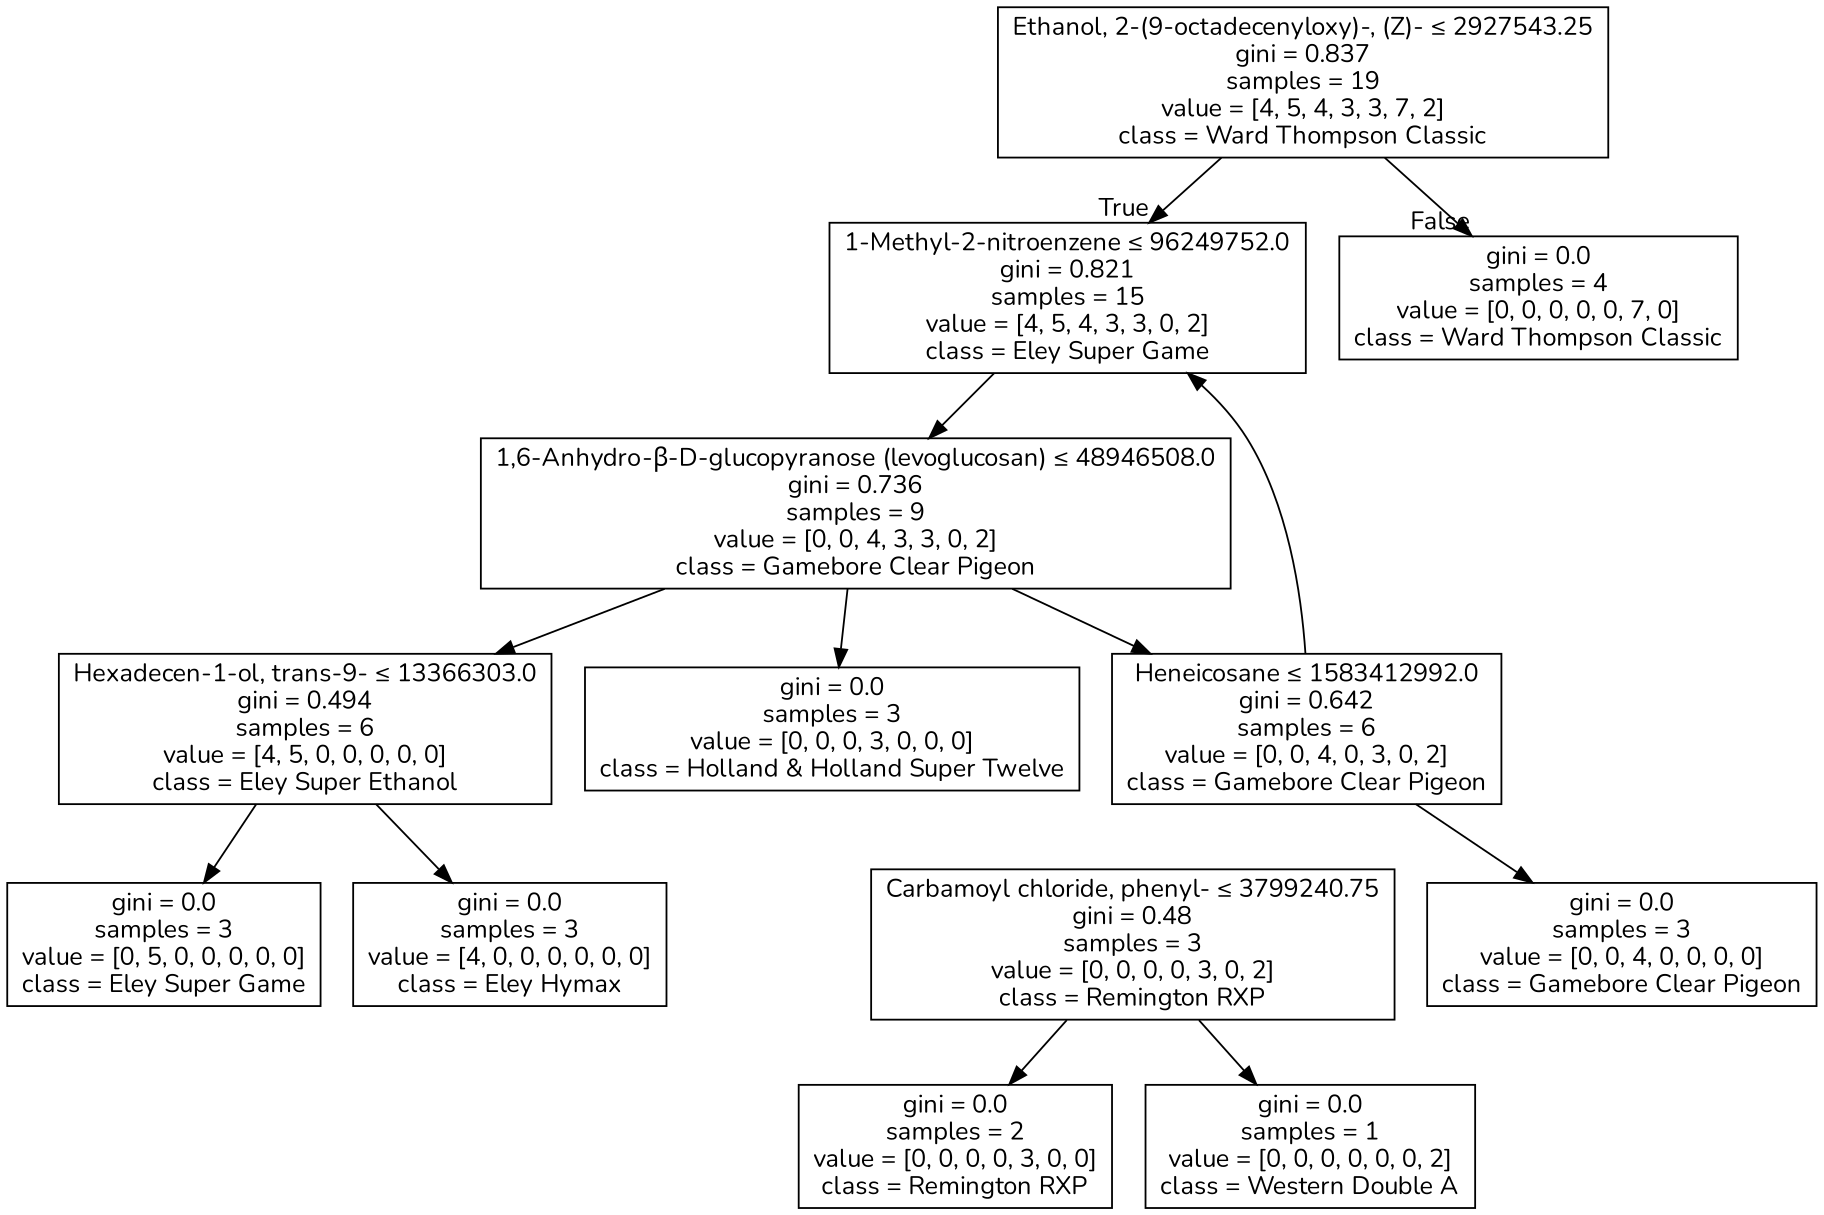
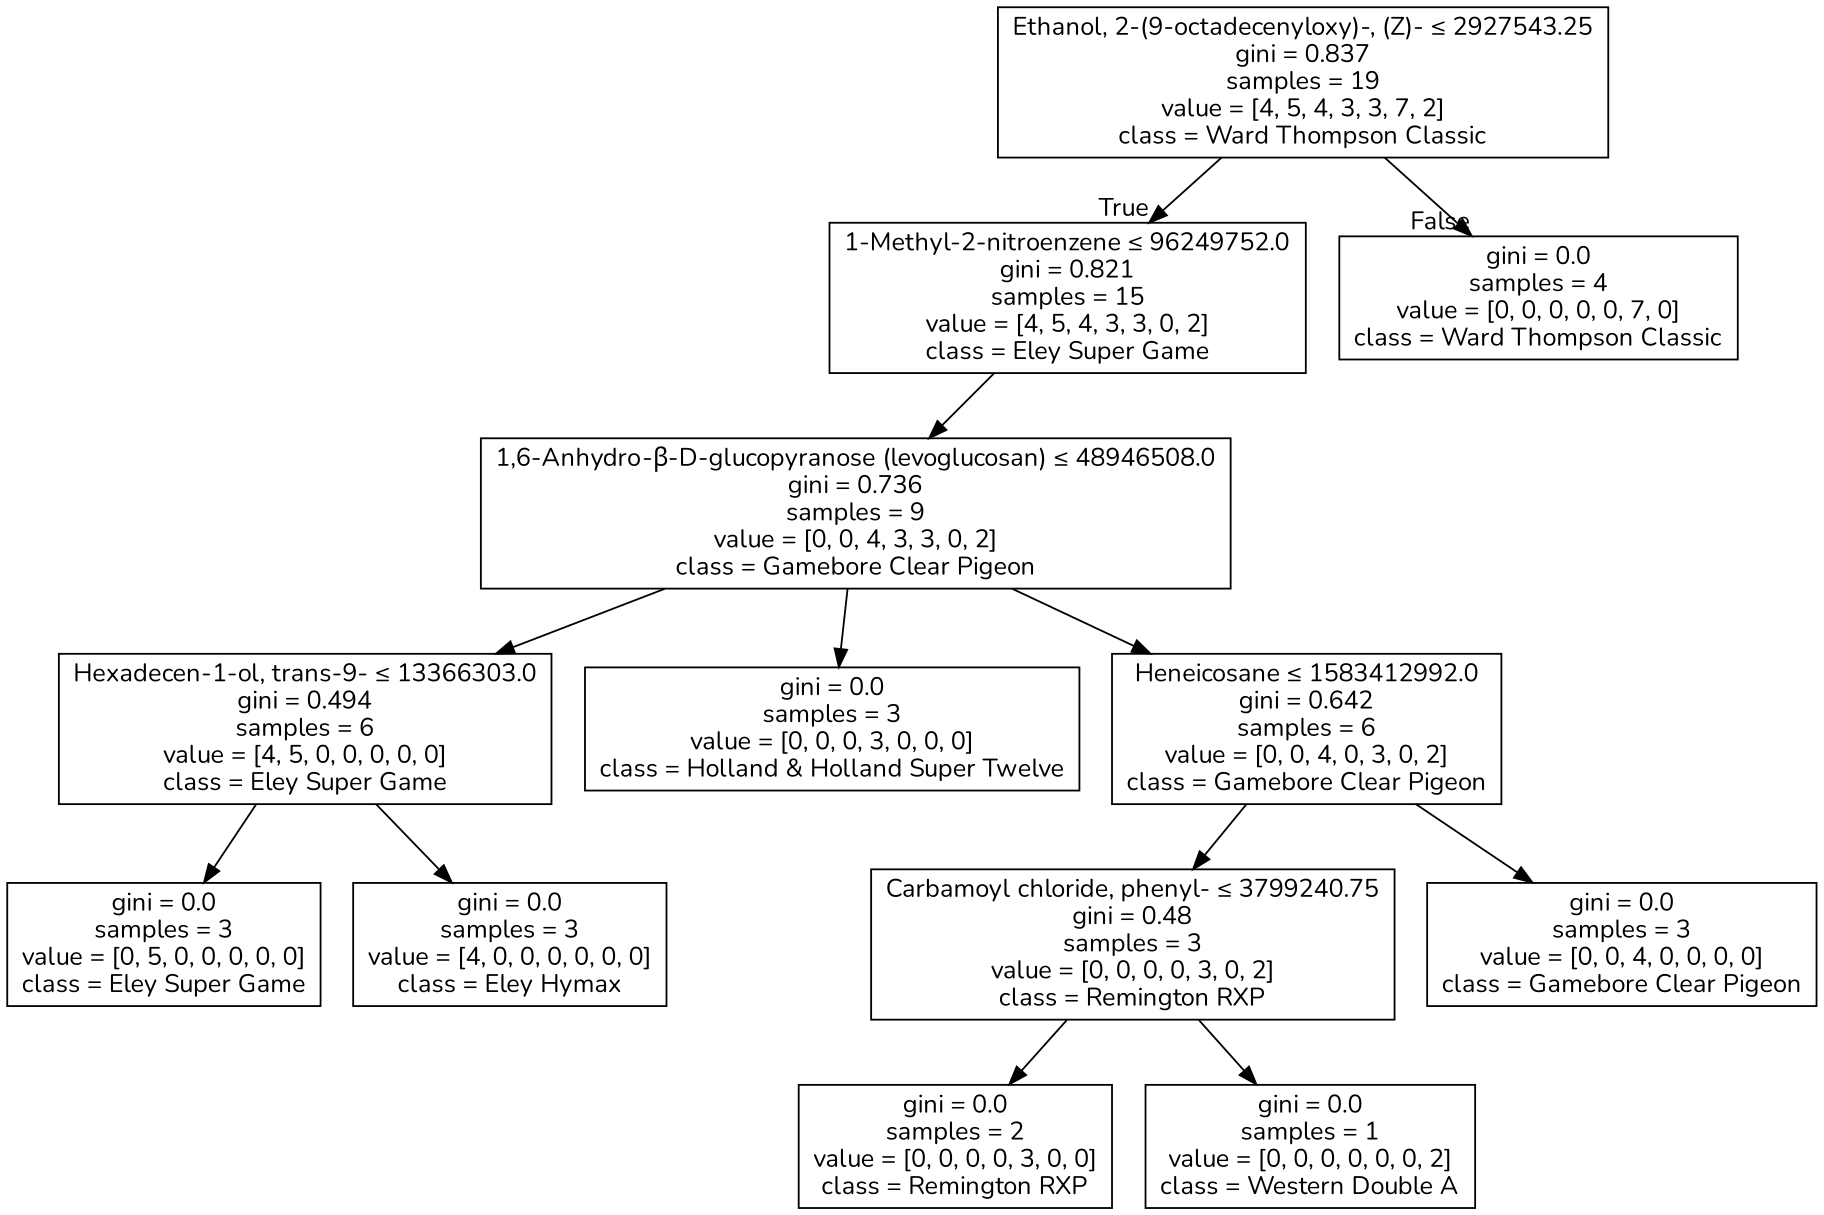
(1279, 509) -> (1225, 830)
(305, 782) -> (305, 782)
